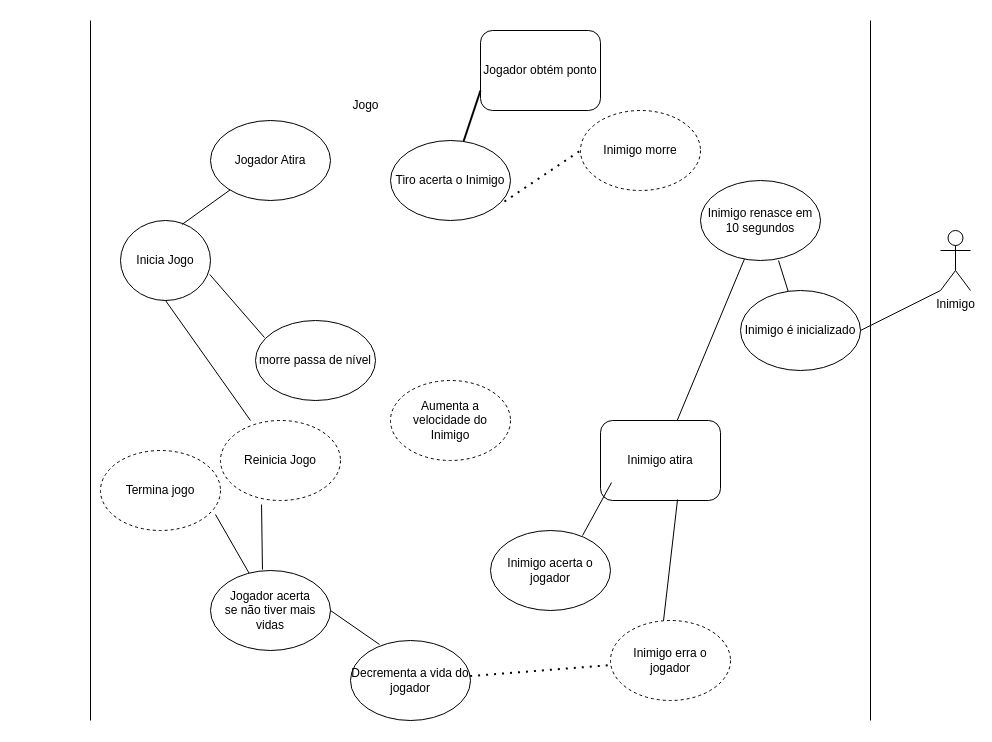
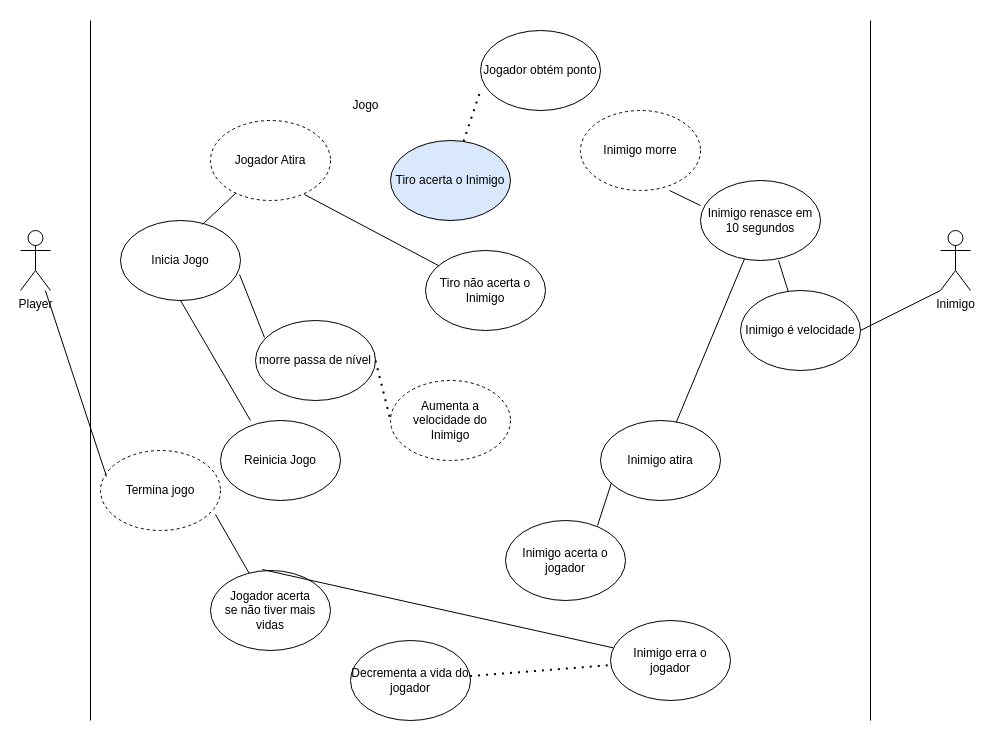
(541, 71) -> (541, 71)
(472, 116) -> (472, 116)
(271, 161) -> (271, 161)
(542, 176) -> none
(451, 181) -> (451, 181)
none -> (685, 198)
none -> (372, 230)
none -> (36, 261)
(166, 261) -> (181, 261)
none -> (486, 291)
(801, 331) -> (801, 331)
none -> (67, 355)
none -> (383, 389)
(281, 461) -> (281, 461)
(661, 461) -> (661, 461)
(262, 538) -> (438, 609)
(670, 561) -> none
(551, 571) -> (566, 561)
(355, 627) -> none
(671, 661) -> (671, 661)
